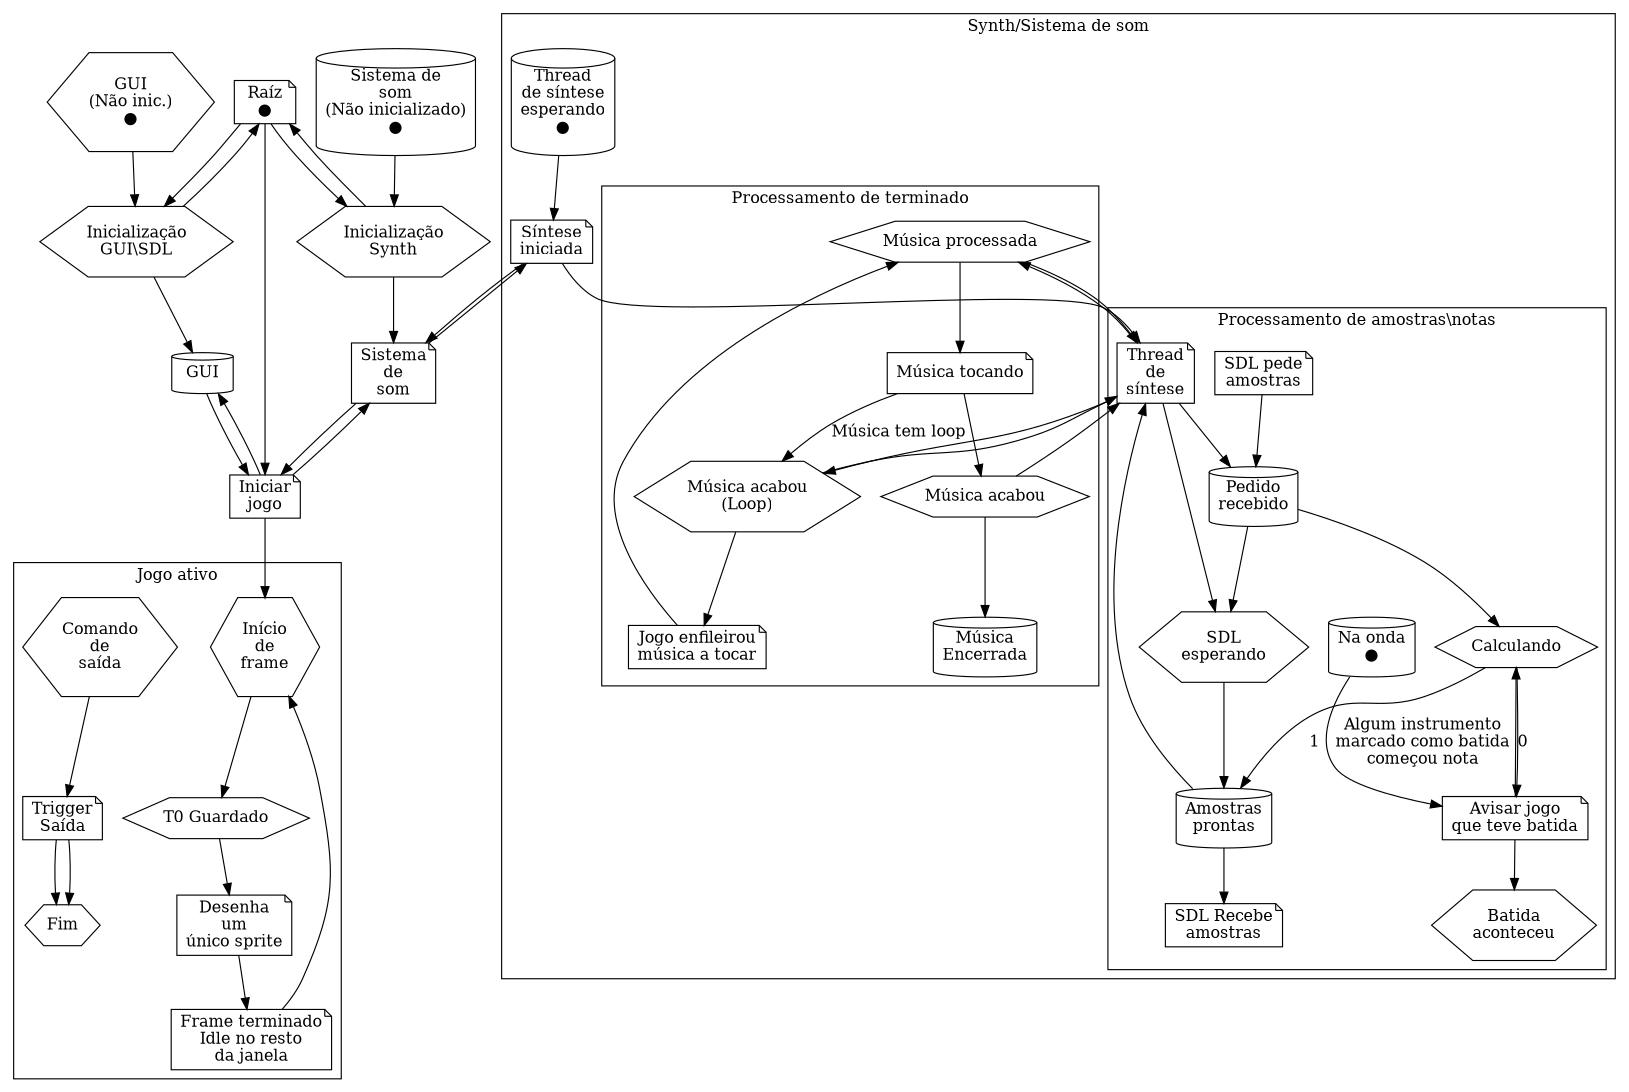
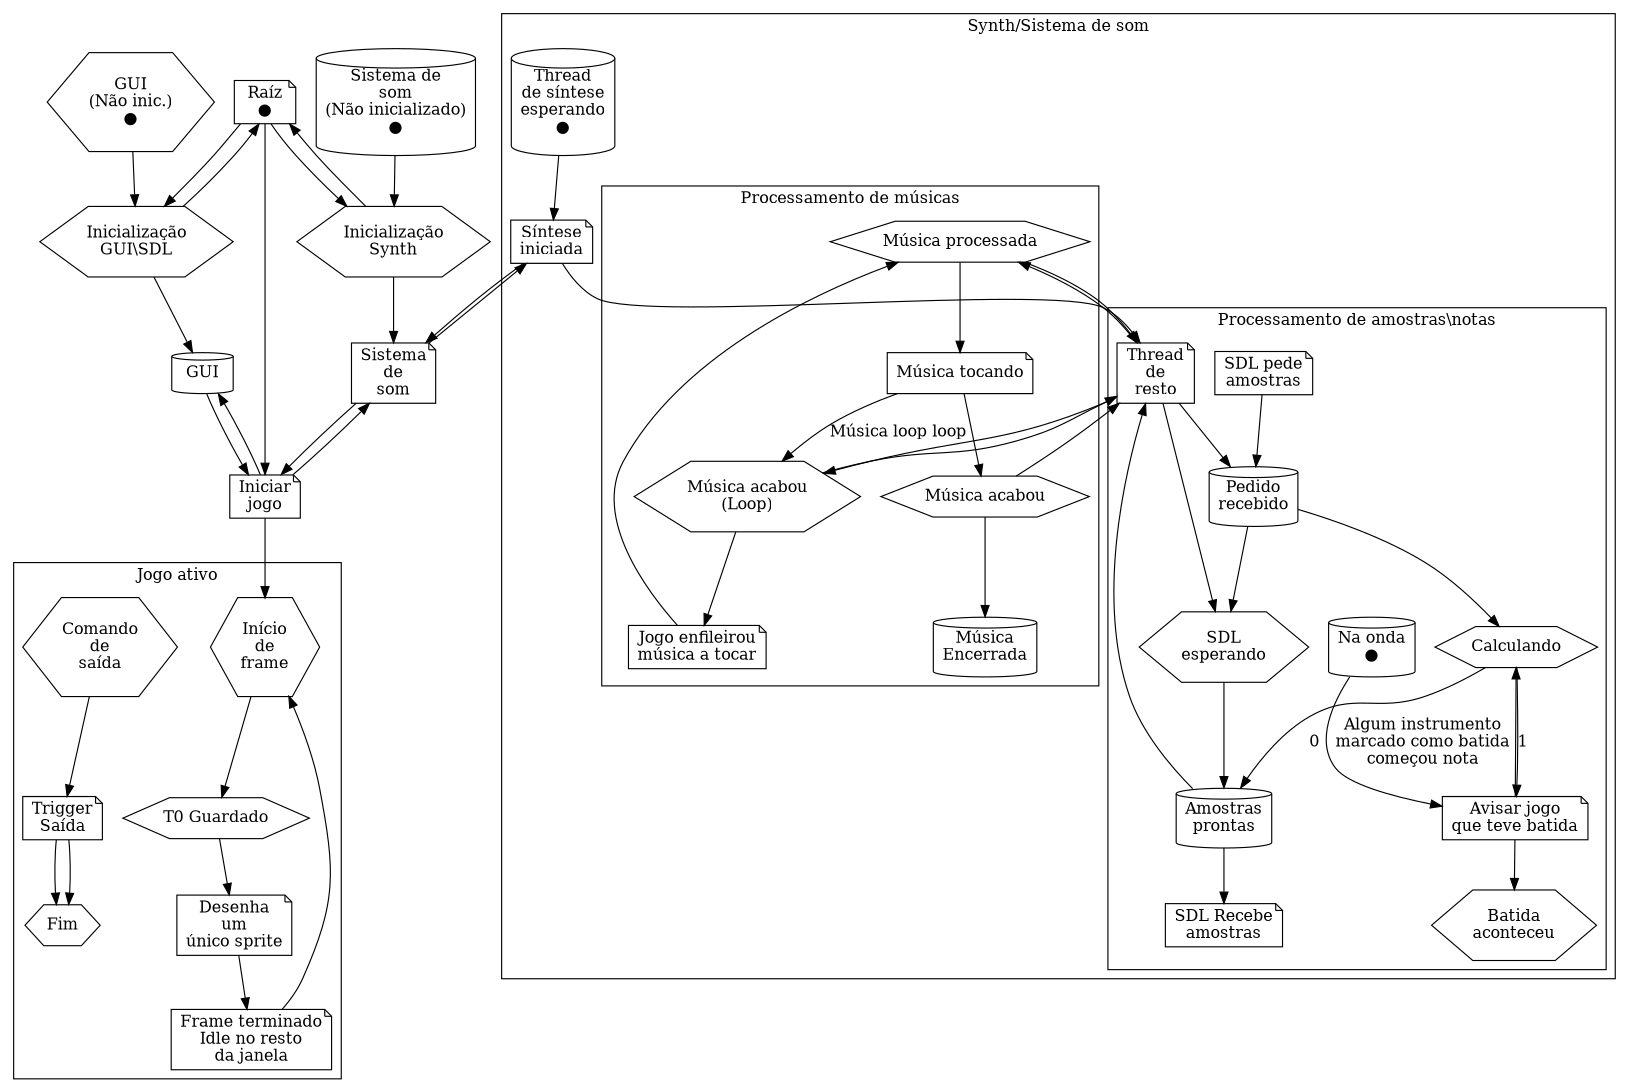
(850, 199) -> (850, 199)
(1156, 373) -> (1156, 373)
(899, 432) -> (899, 432)
(1315, 742) -> (1315, 742)
(1523, 742) -> (1523, 742)
